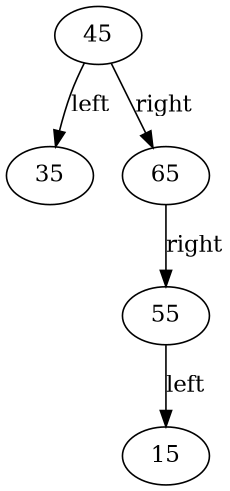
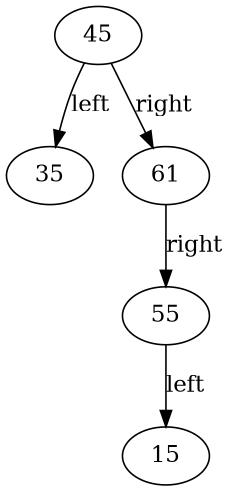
(166, 176) -> (166, 176)
